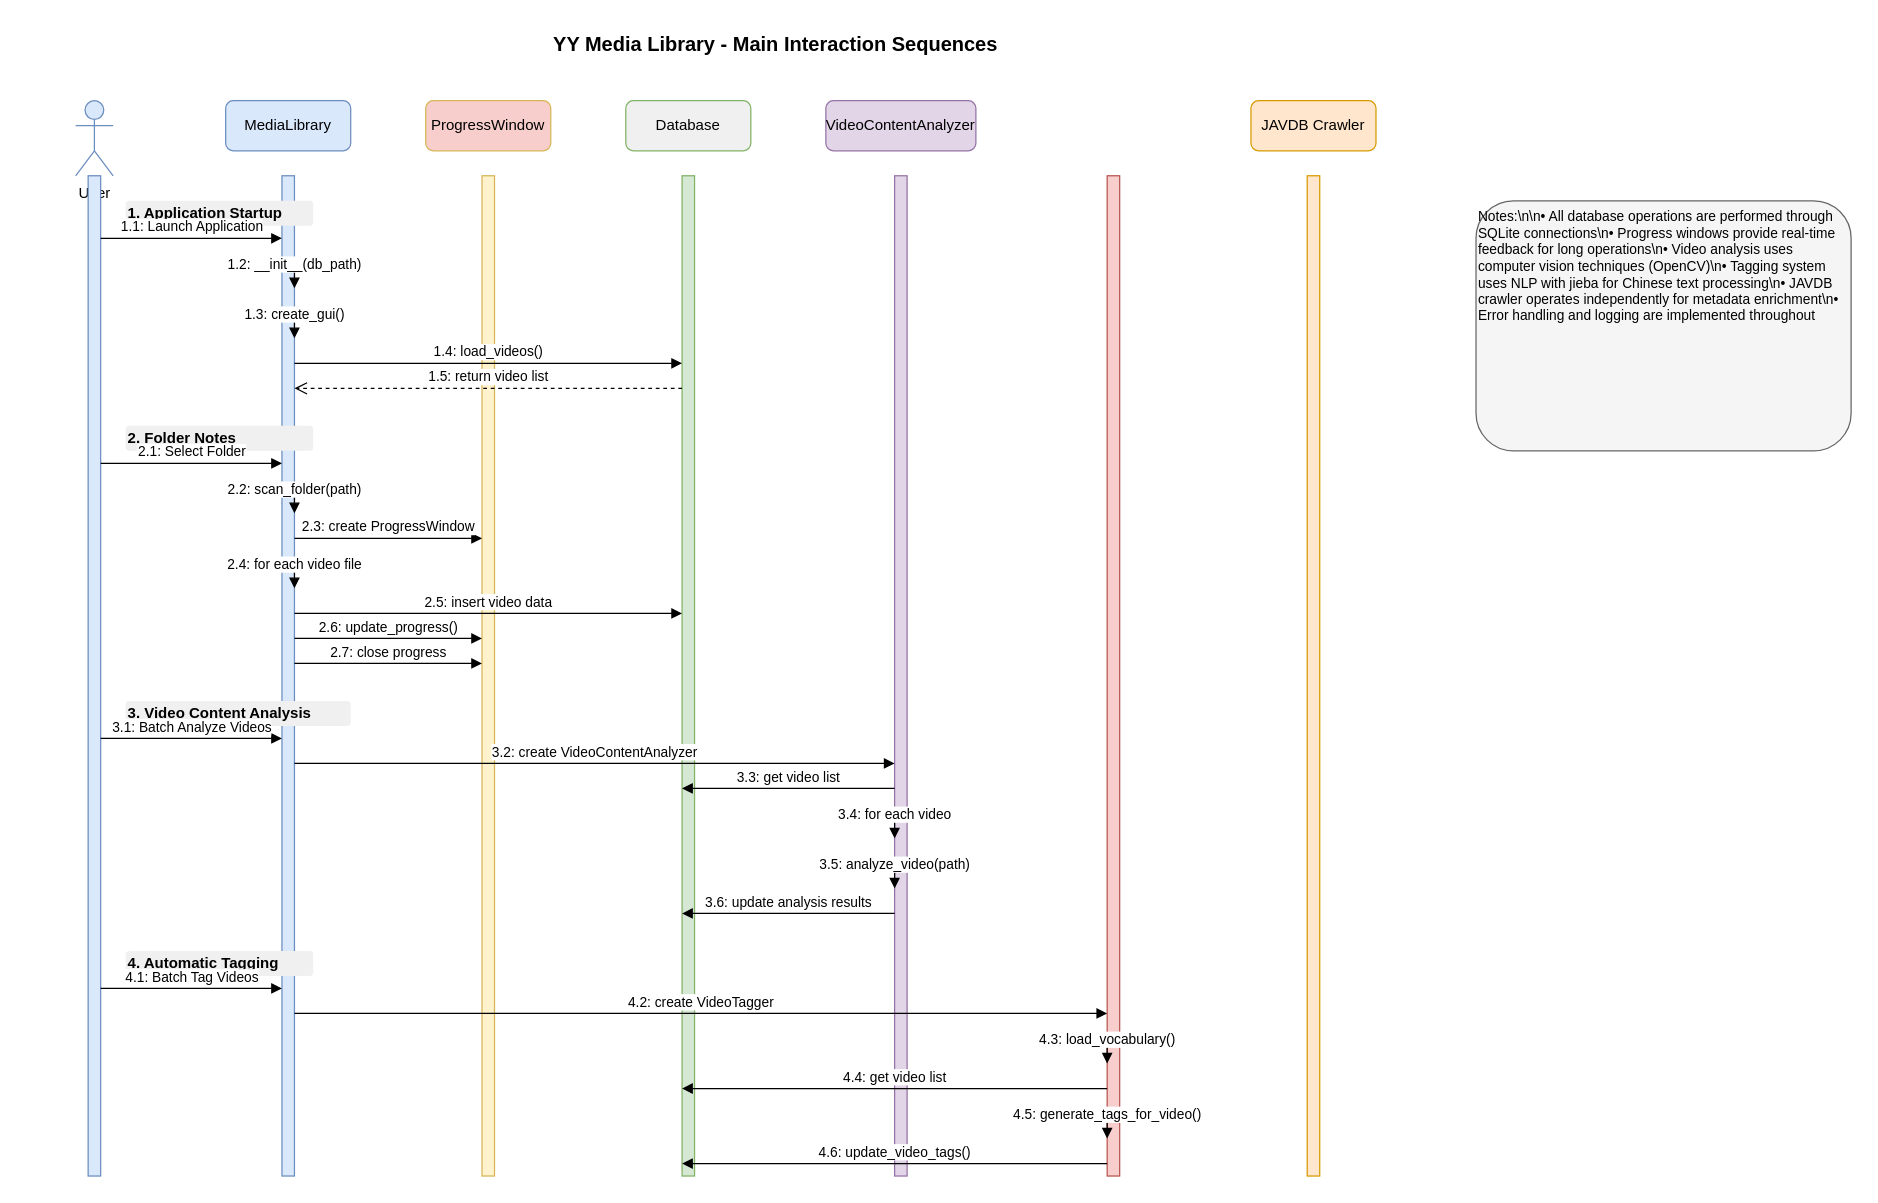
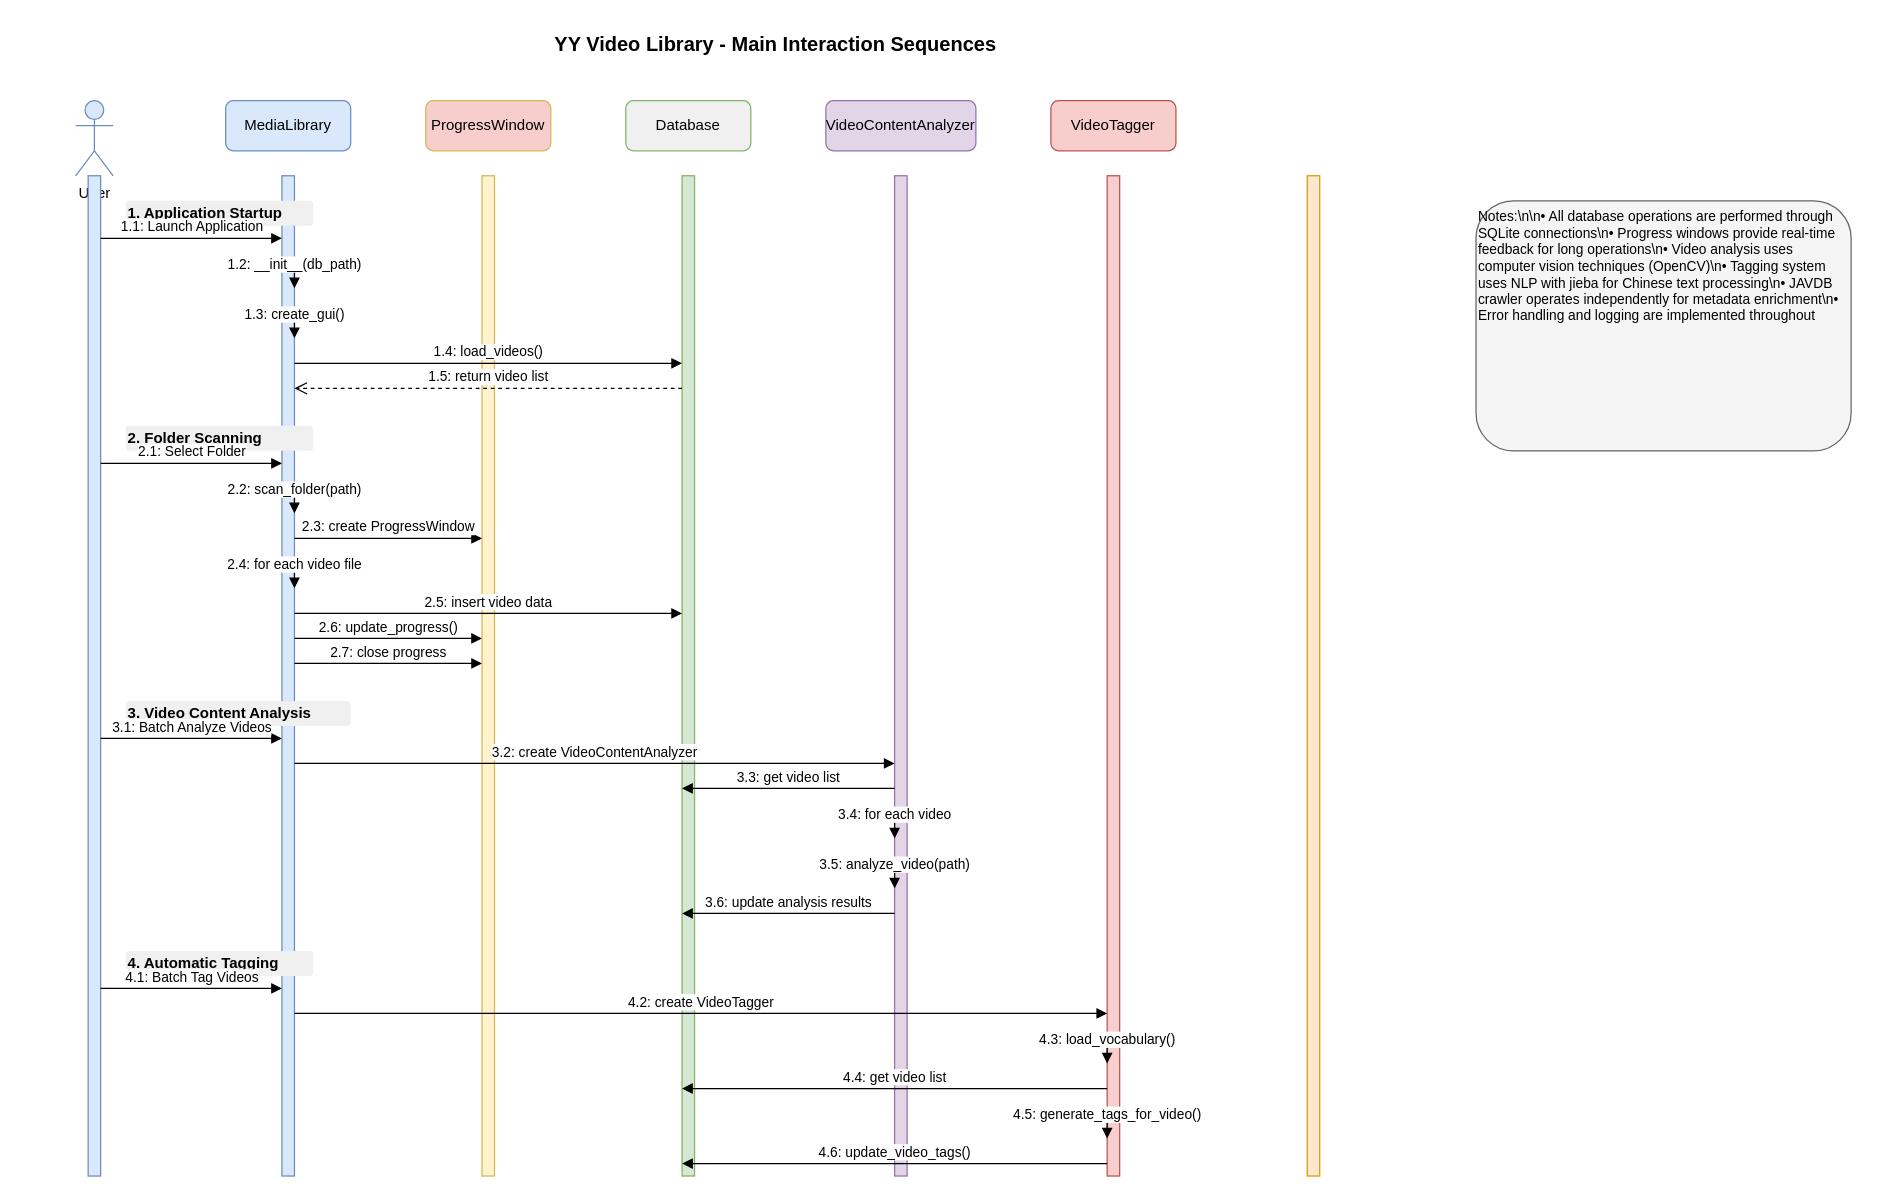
(776, 44) -> (776, 44)
none -> (1113, 126)
(1313, 126) -> none
(183, 438) -> (194, 438)
